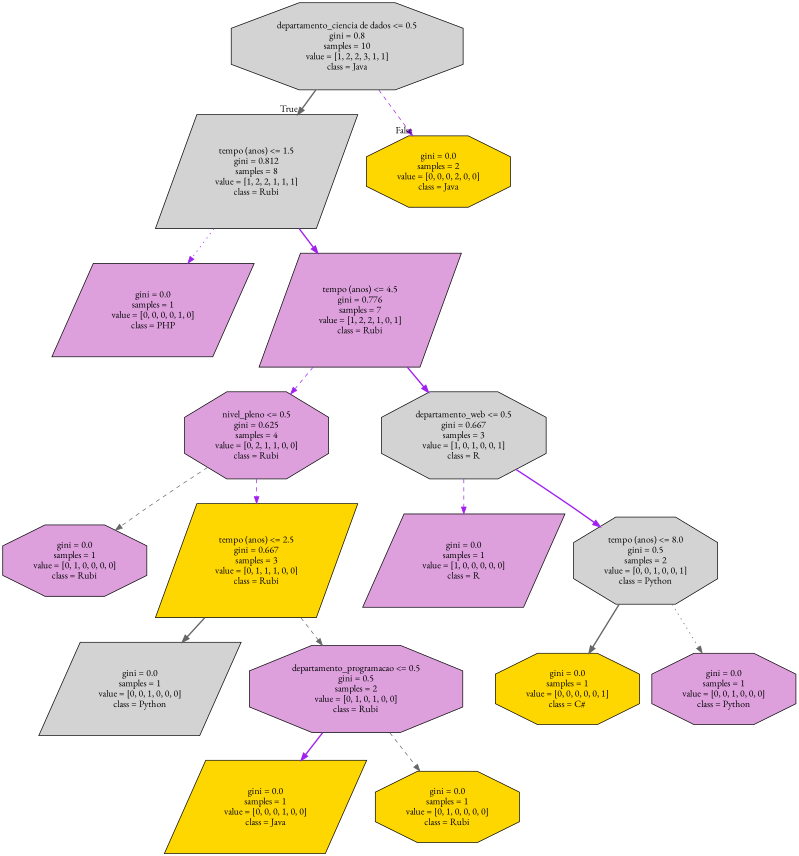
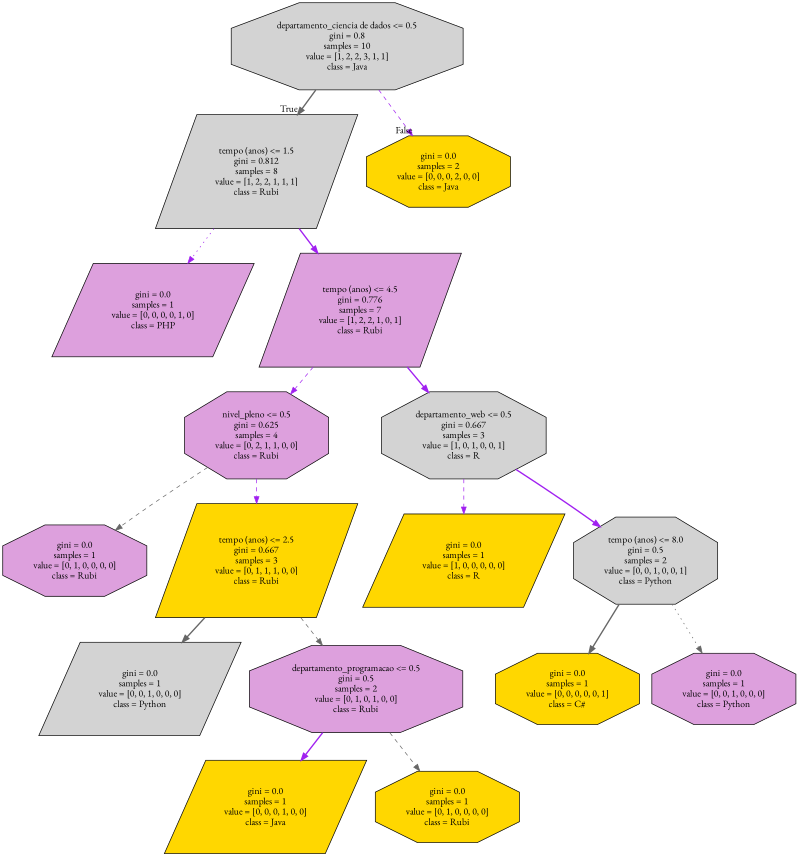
(464, 561) -> (464, 561)
